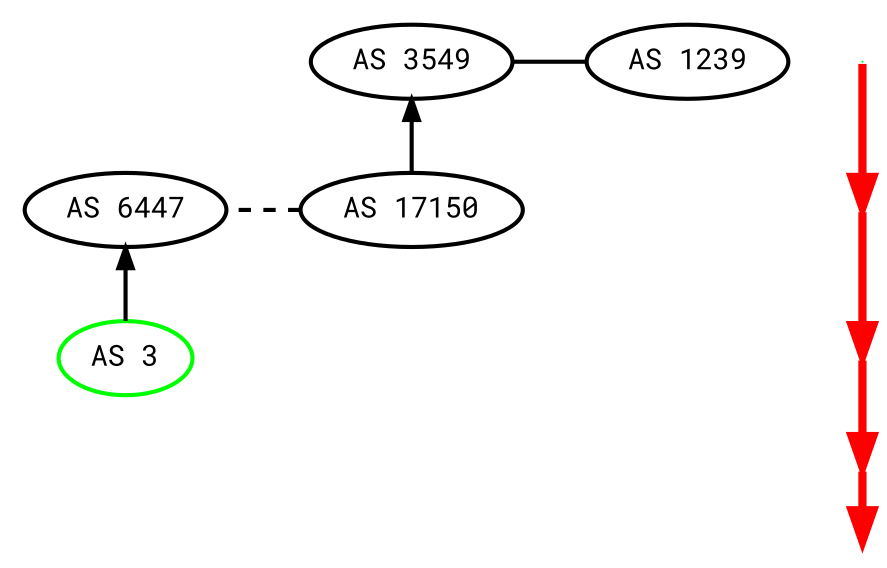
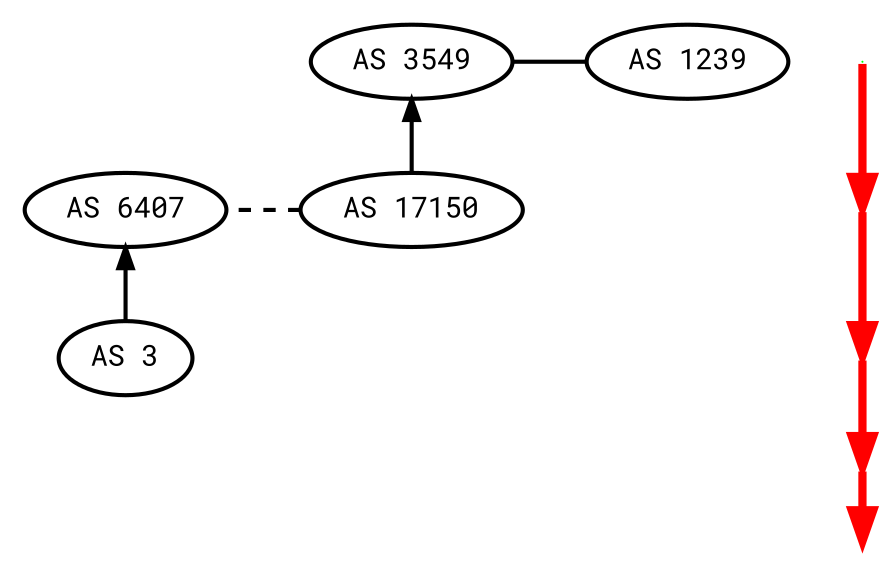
(126, 210) -> (126, 210)
(126, 358) -> (126, 358)
